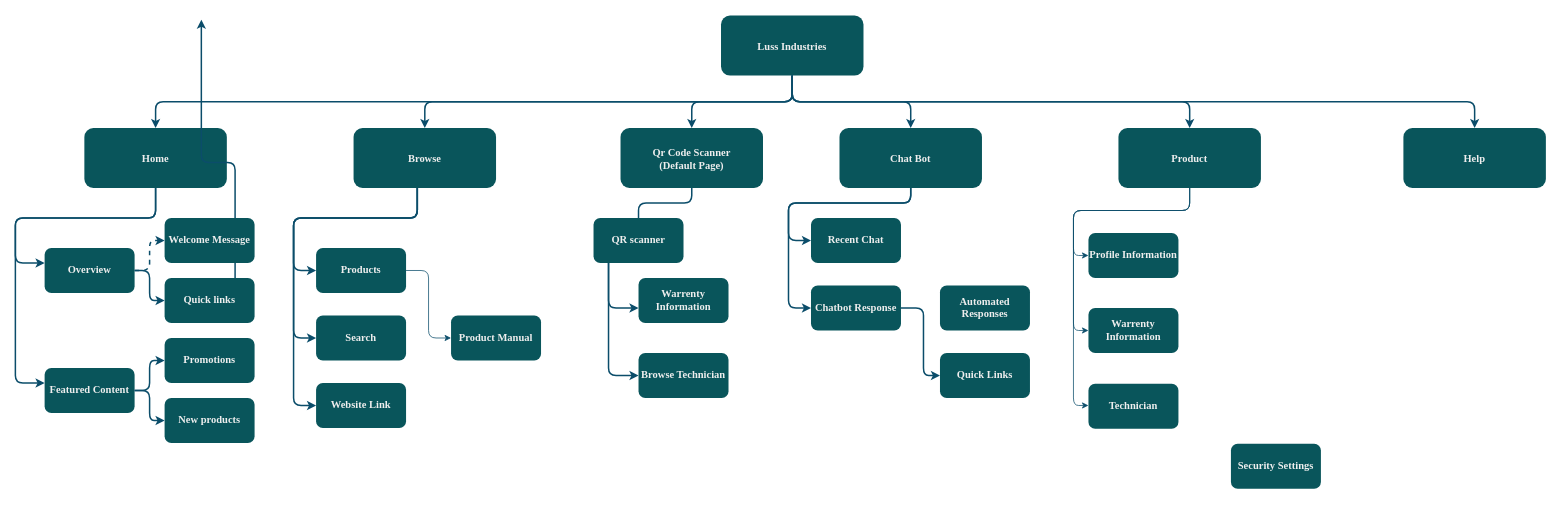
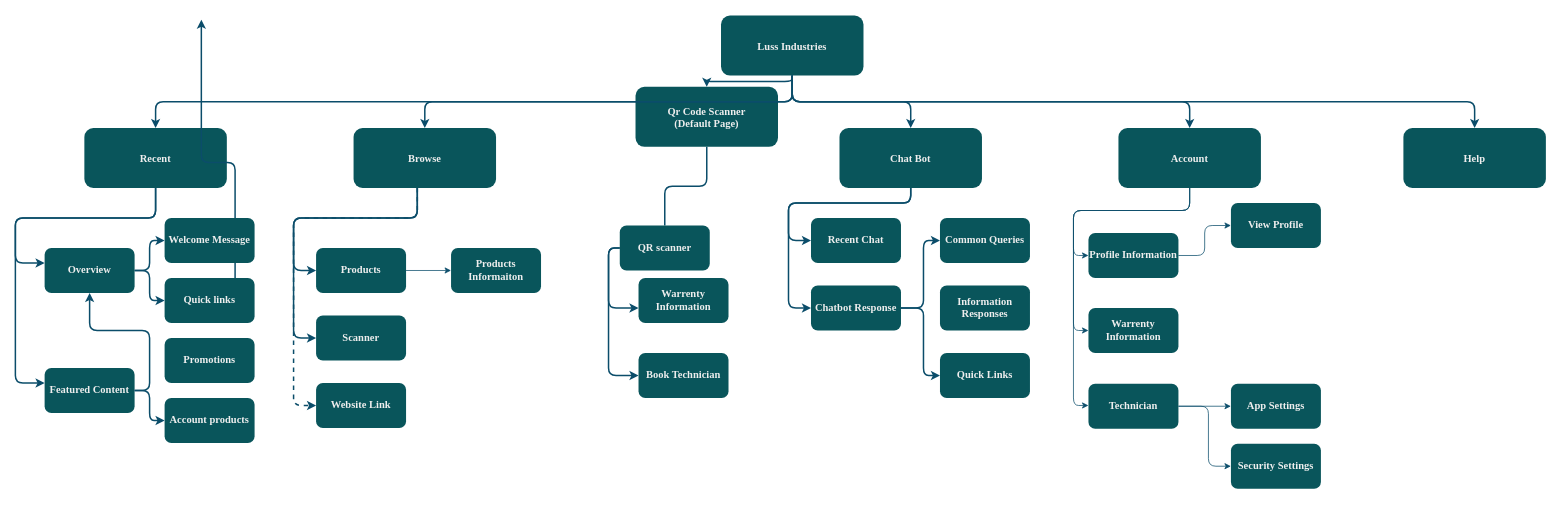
(692, 158) -> (707, 117)
(155, 159) -> (155, 159)
(1190, 159) -> (1190, 159)
none -> (1276, 225)
(639, 240) -> (665, 248)
none -> (985, 240)
none -> (1205, 243)
(150, 253) -> (150, 253)
none -> (436, 270)
none -> (496, 270)
none -> (924, 270)
(985, 308) -> (985, 308)
(429, 311) -> none
(361, 338) -> (361, 338)
(496, 338) -> none
(152, 361) -> (122, 330)
(684, 375) -> (684, 375)
(294, 377) -> (294, 377)
none -> (1216, 406)
none -> (1276, 406)
(210, 420) -> (210, 420)
none -> (1209, 444)
